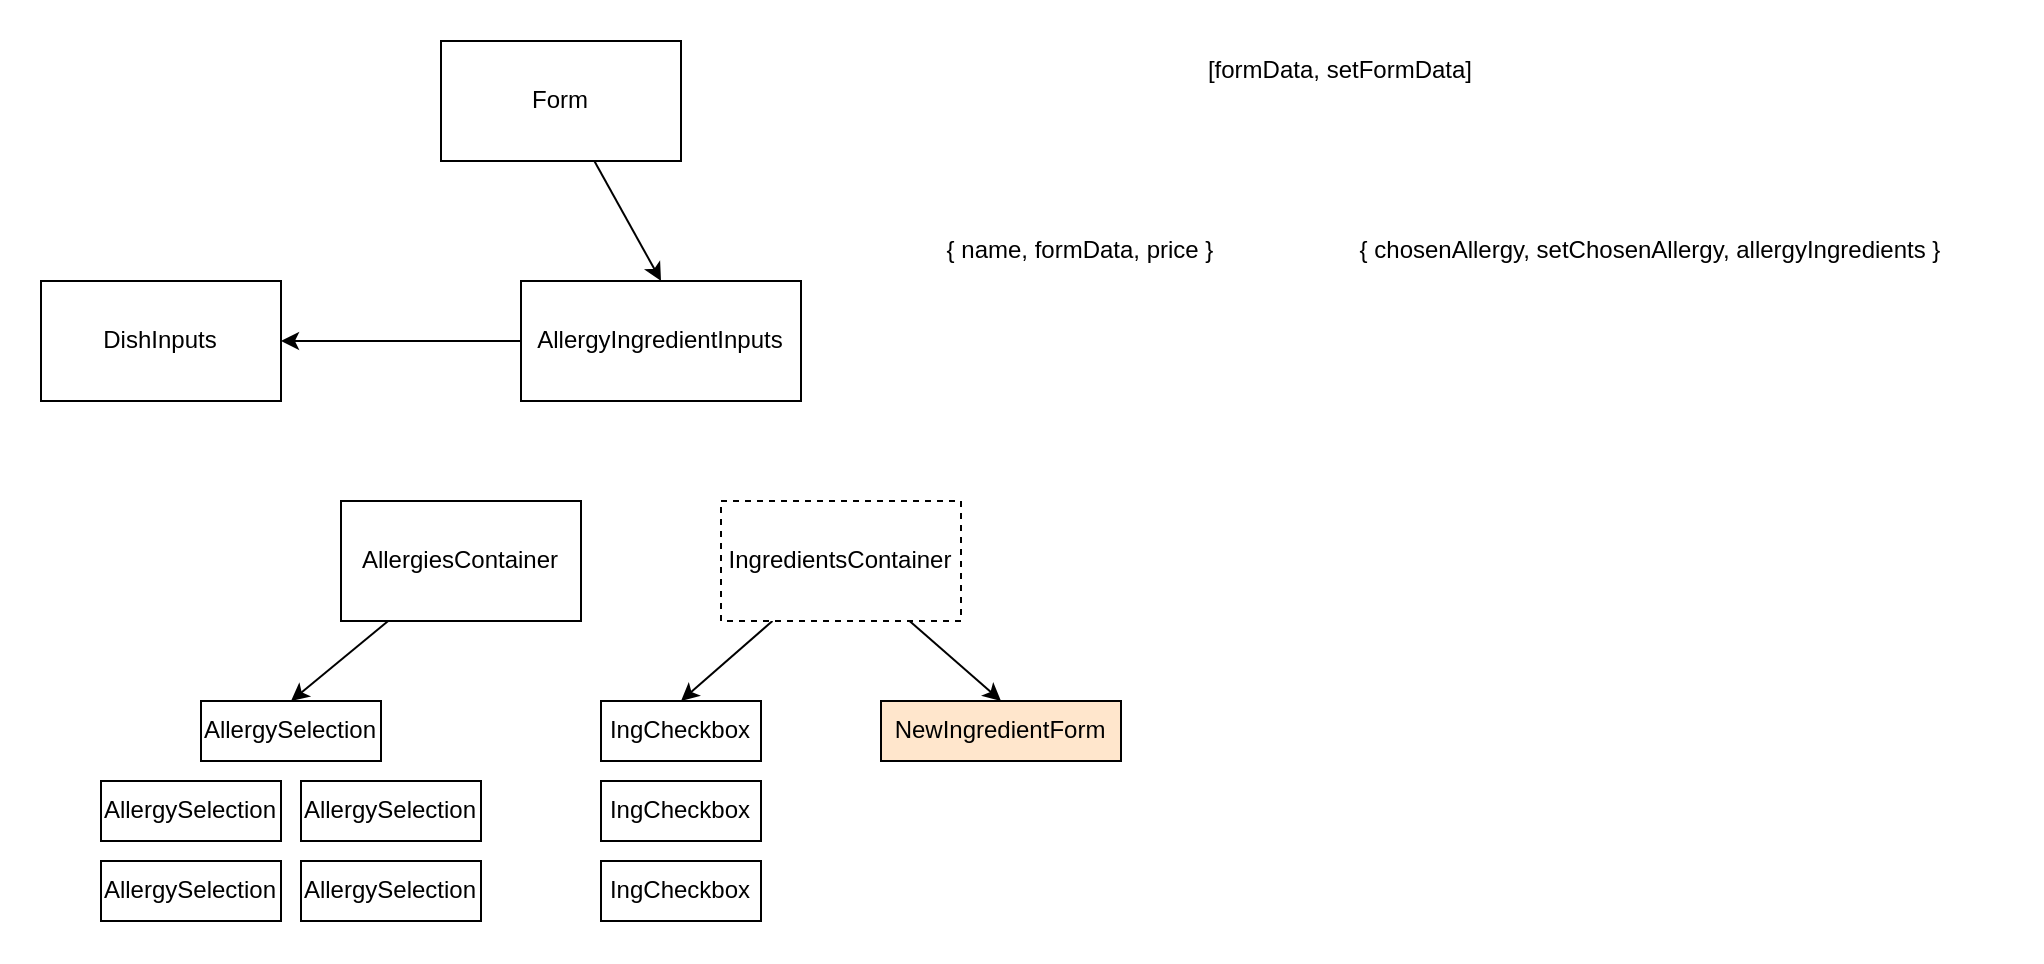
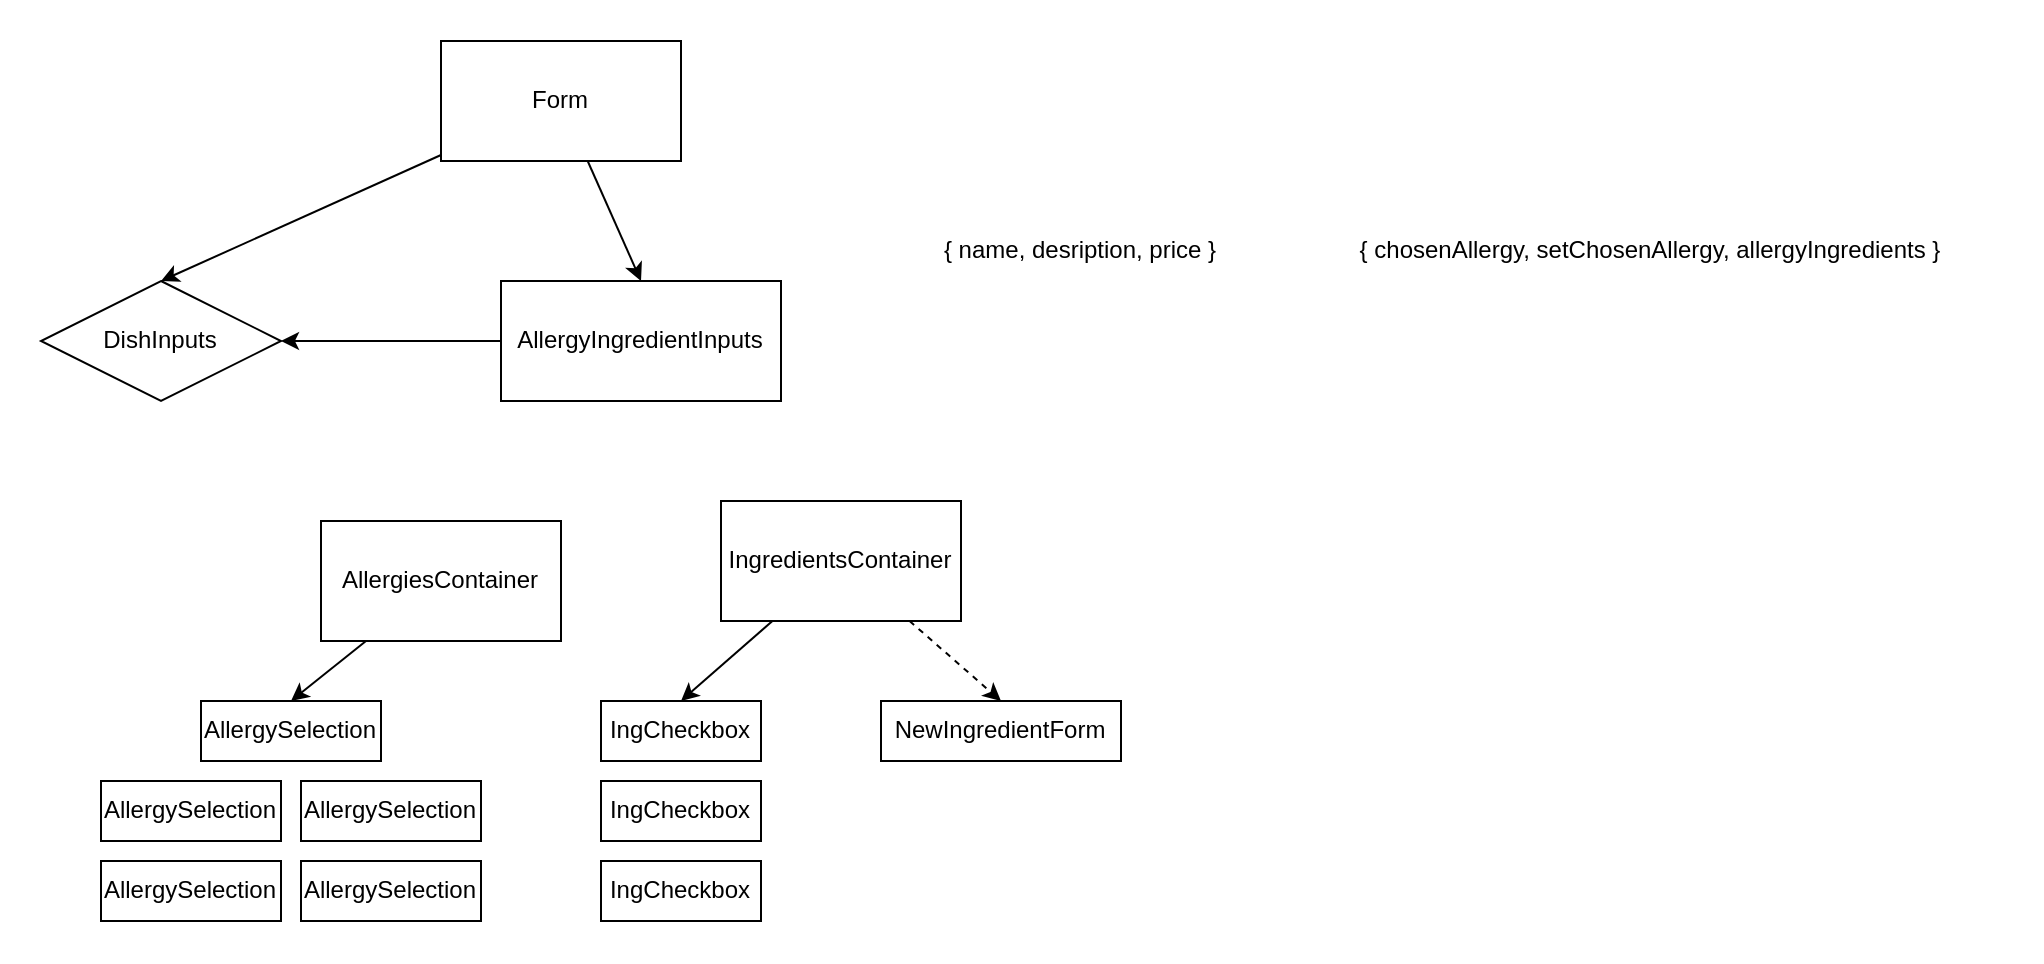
(1341, 71) -> none
none -> (307, 215)
(1081, 251) -> (1081, 251)
(161, 341) -> (161, 341)
(661, 341) -> (641, 341)
(461, 561) -> (441, 581)
(841, 561) -> (841, 561)
(951, 657) -> (951, 657)
(1001, 731) -> (1001, 731)
